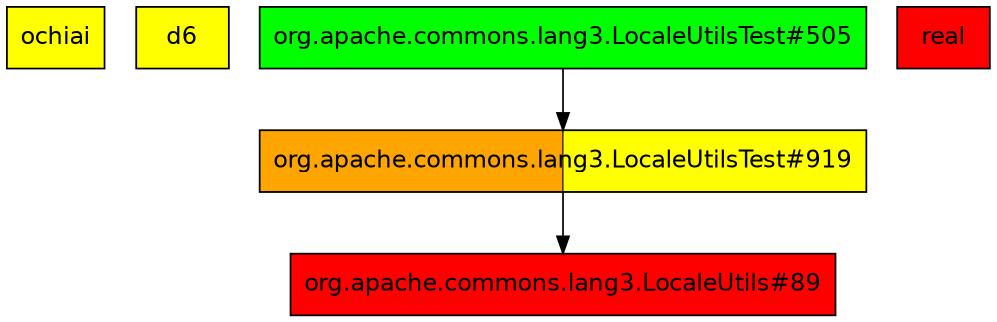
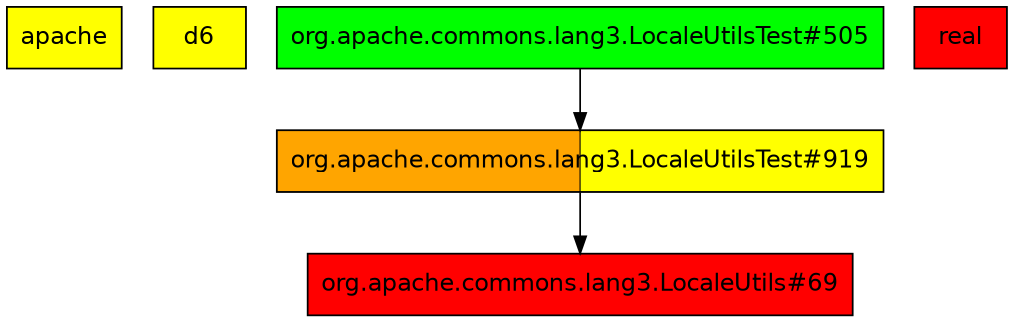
(56, 38) -> (64, 38)
(563, 285) -> (580, 285)
